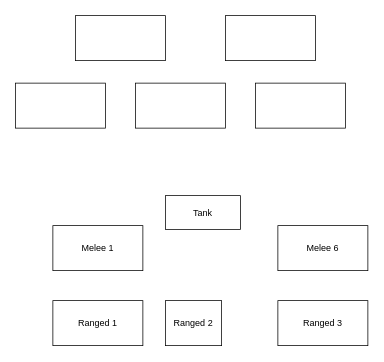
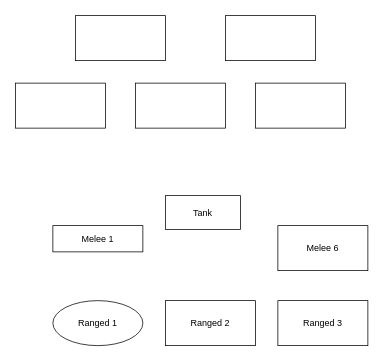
(98, 248) -> (98, 239)
(98, 323) -> (98, 323)
(194, 323) -> (210, 323)
